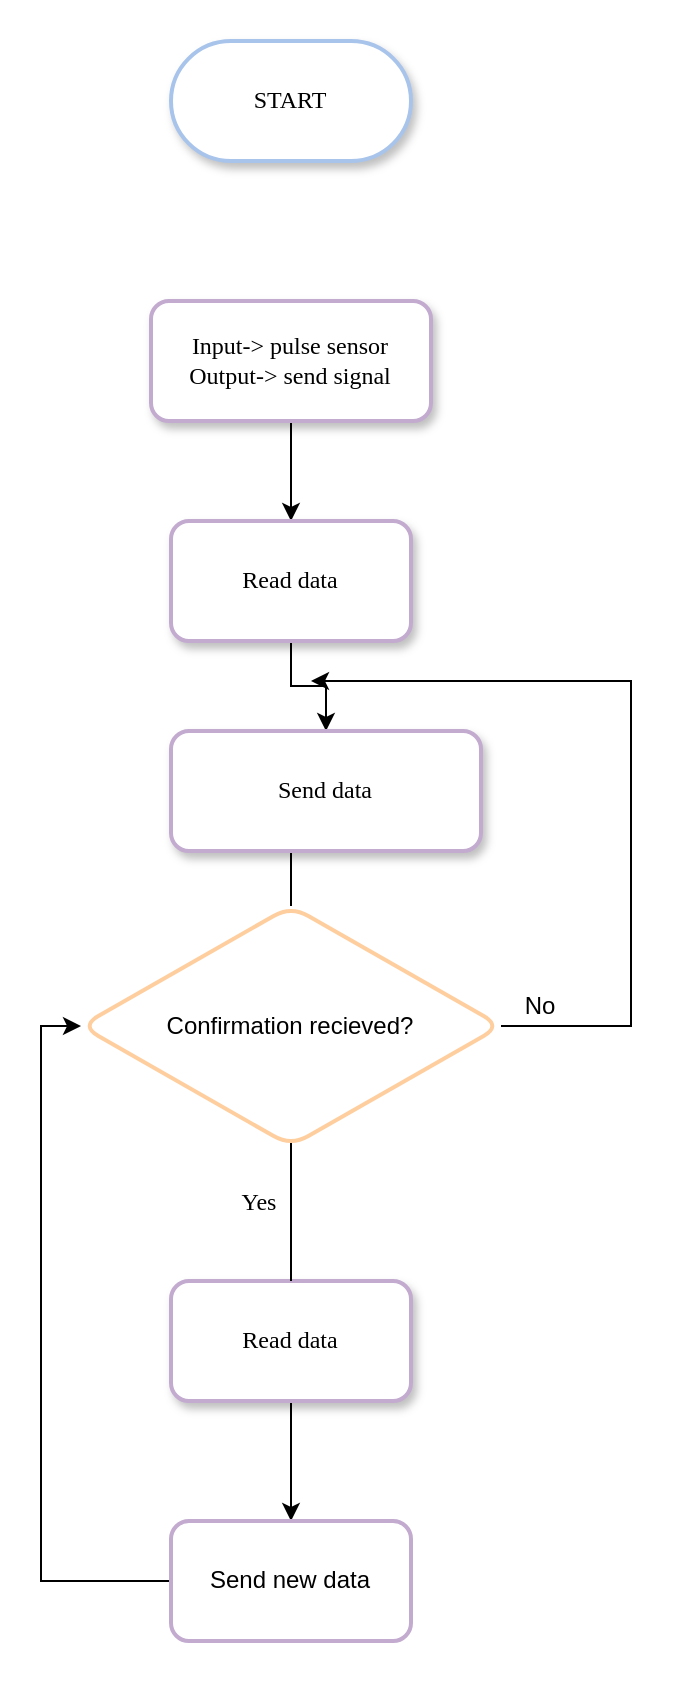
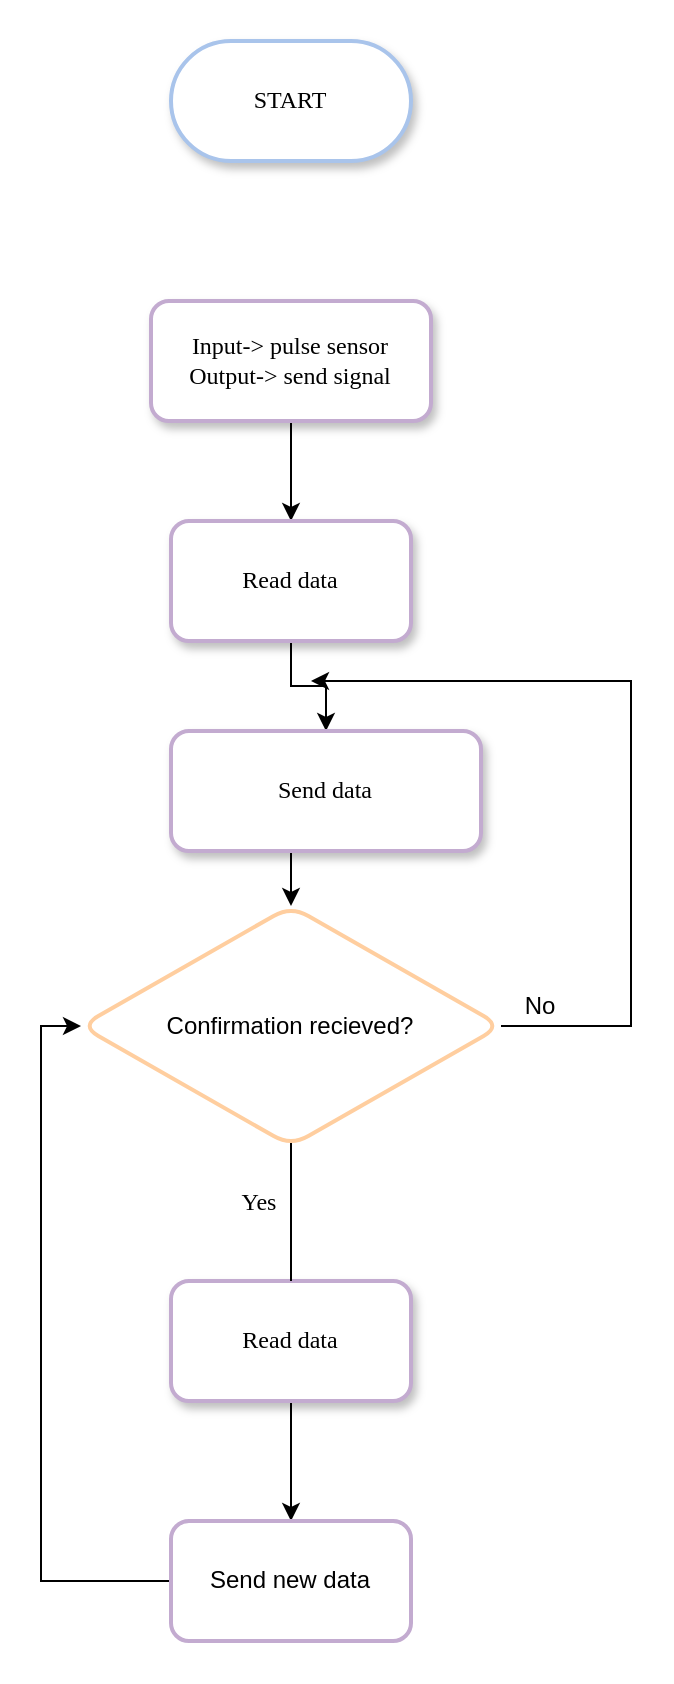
(291, 897) -> (291, 891)
